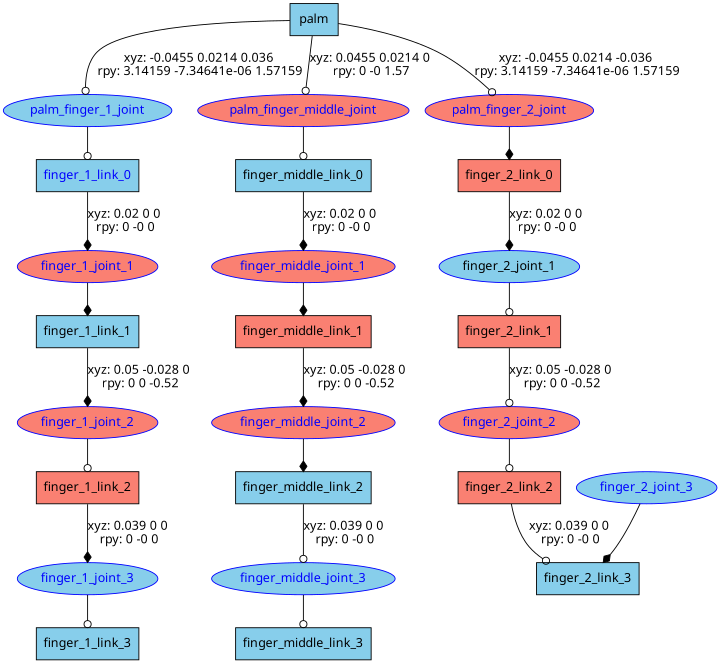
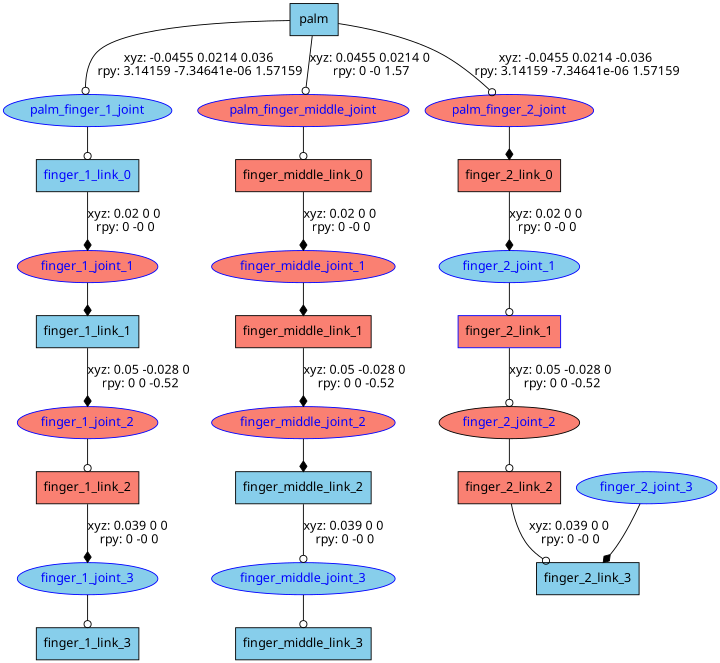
(303, 176) -> (303, 176)
(509, 267) -> (509, 267)
(509, 332) -> (509, 332)
(509, 423) -> (509, 423)
